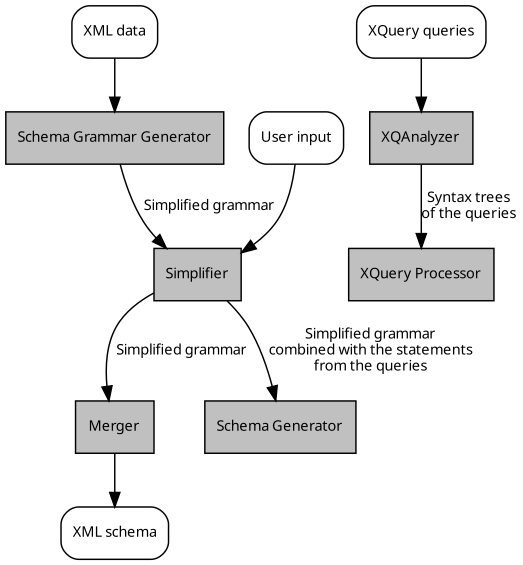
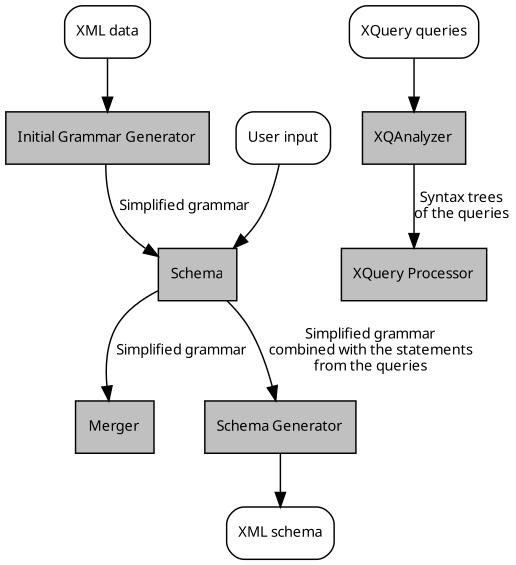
(115, 138) -> (108, 138)
(198, 275) -> (198, 275)
(115, 473) -> (280, 473)
